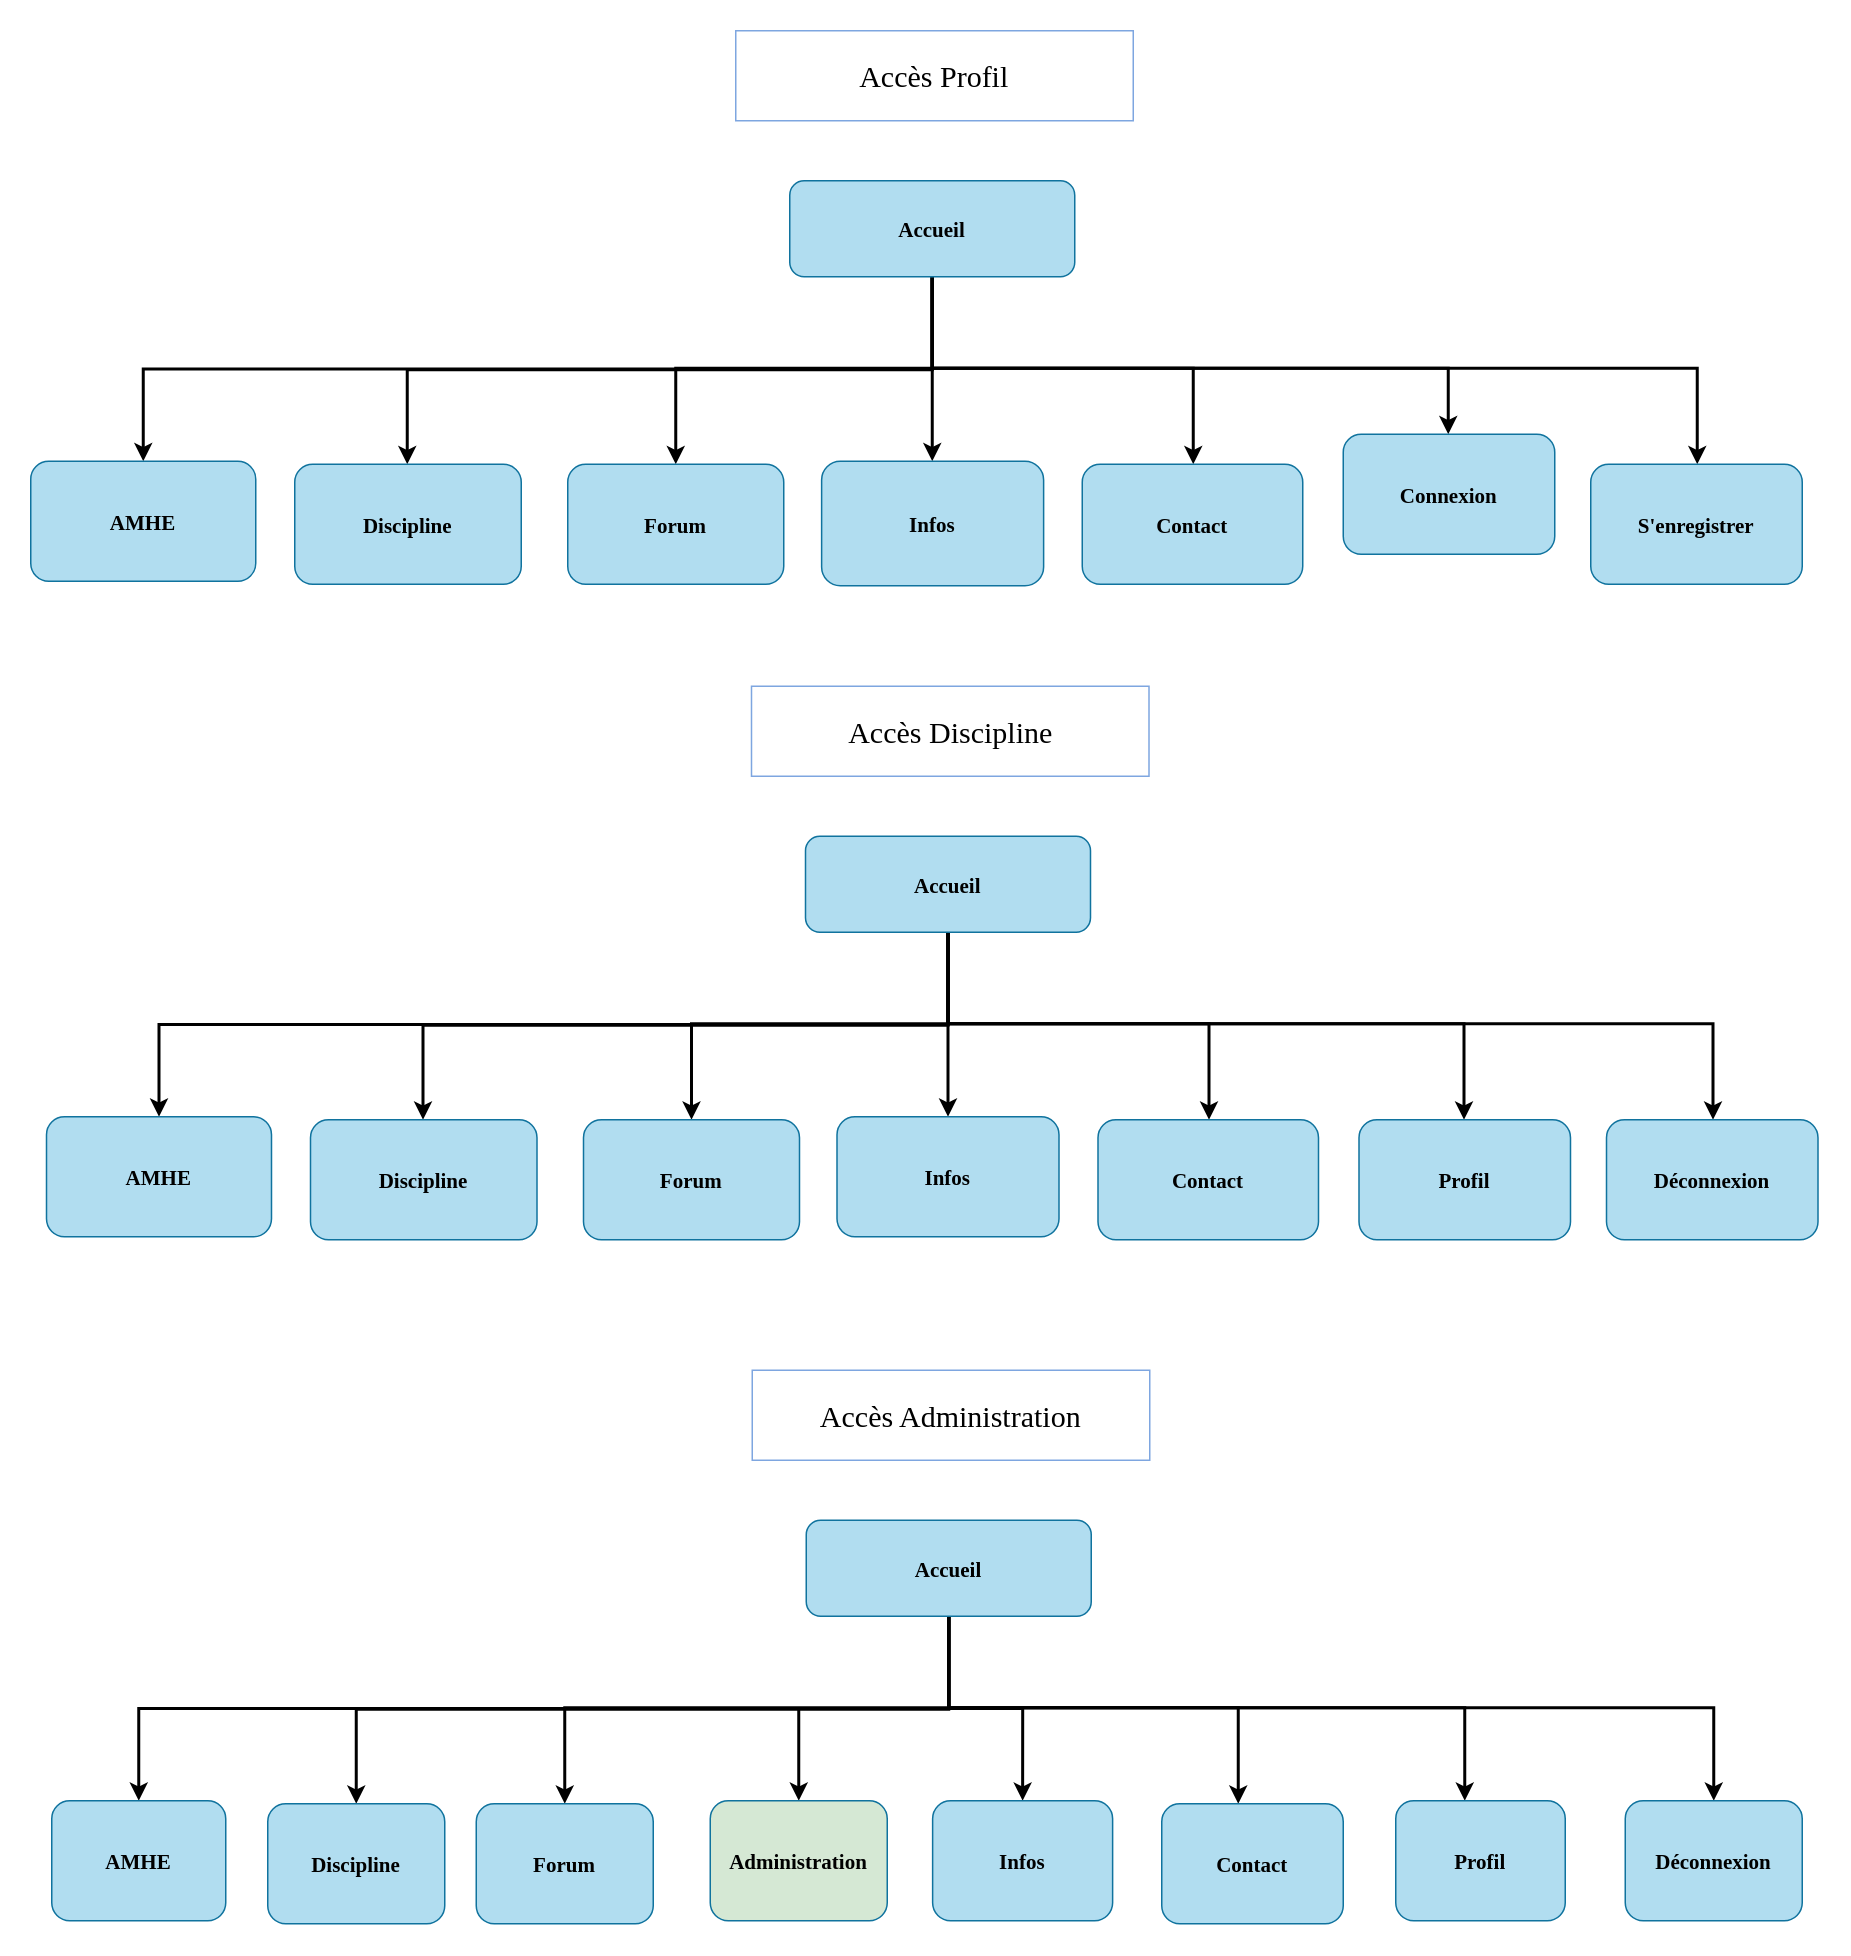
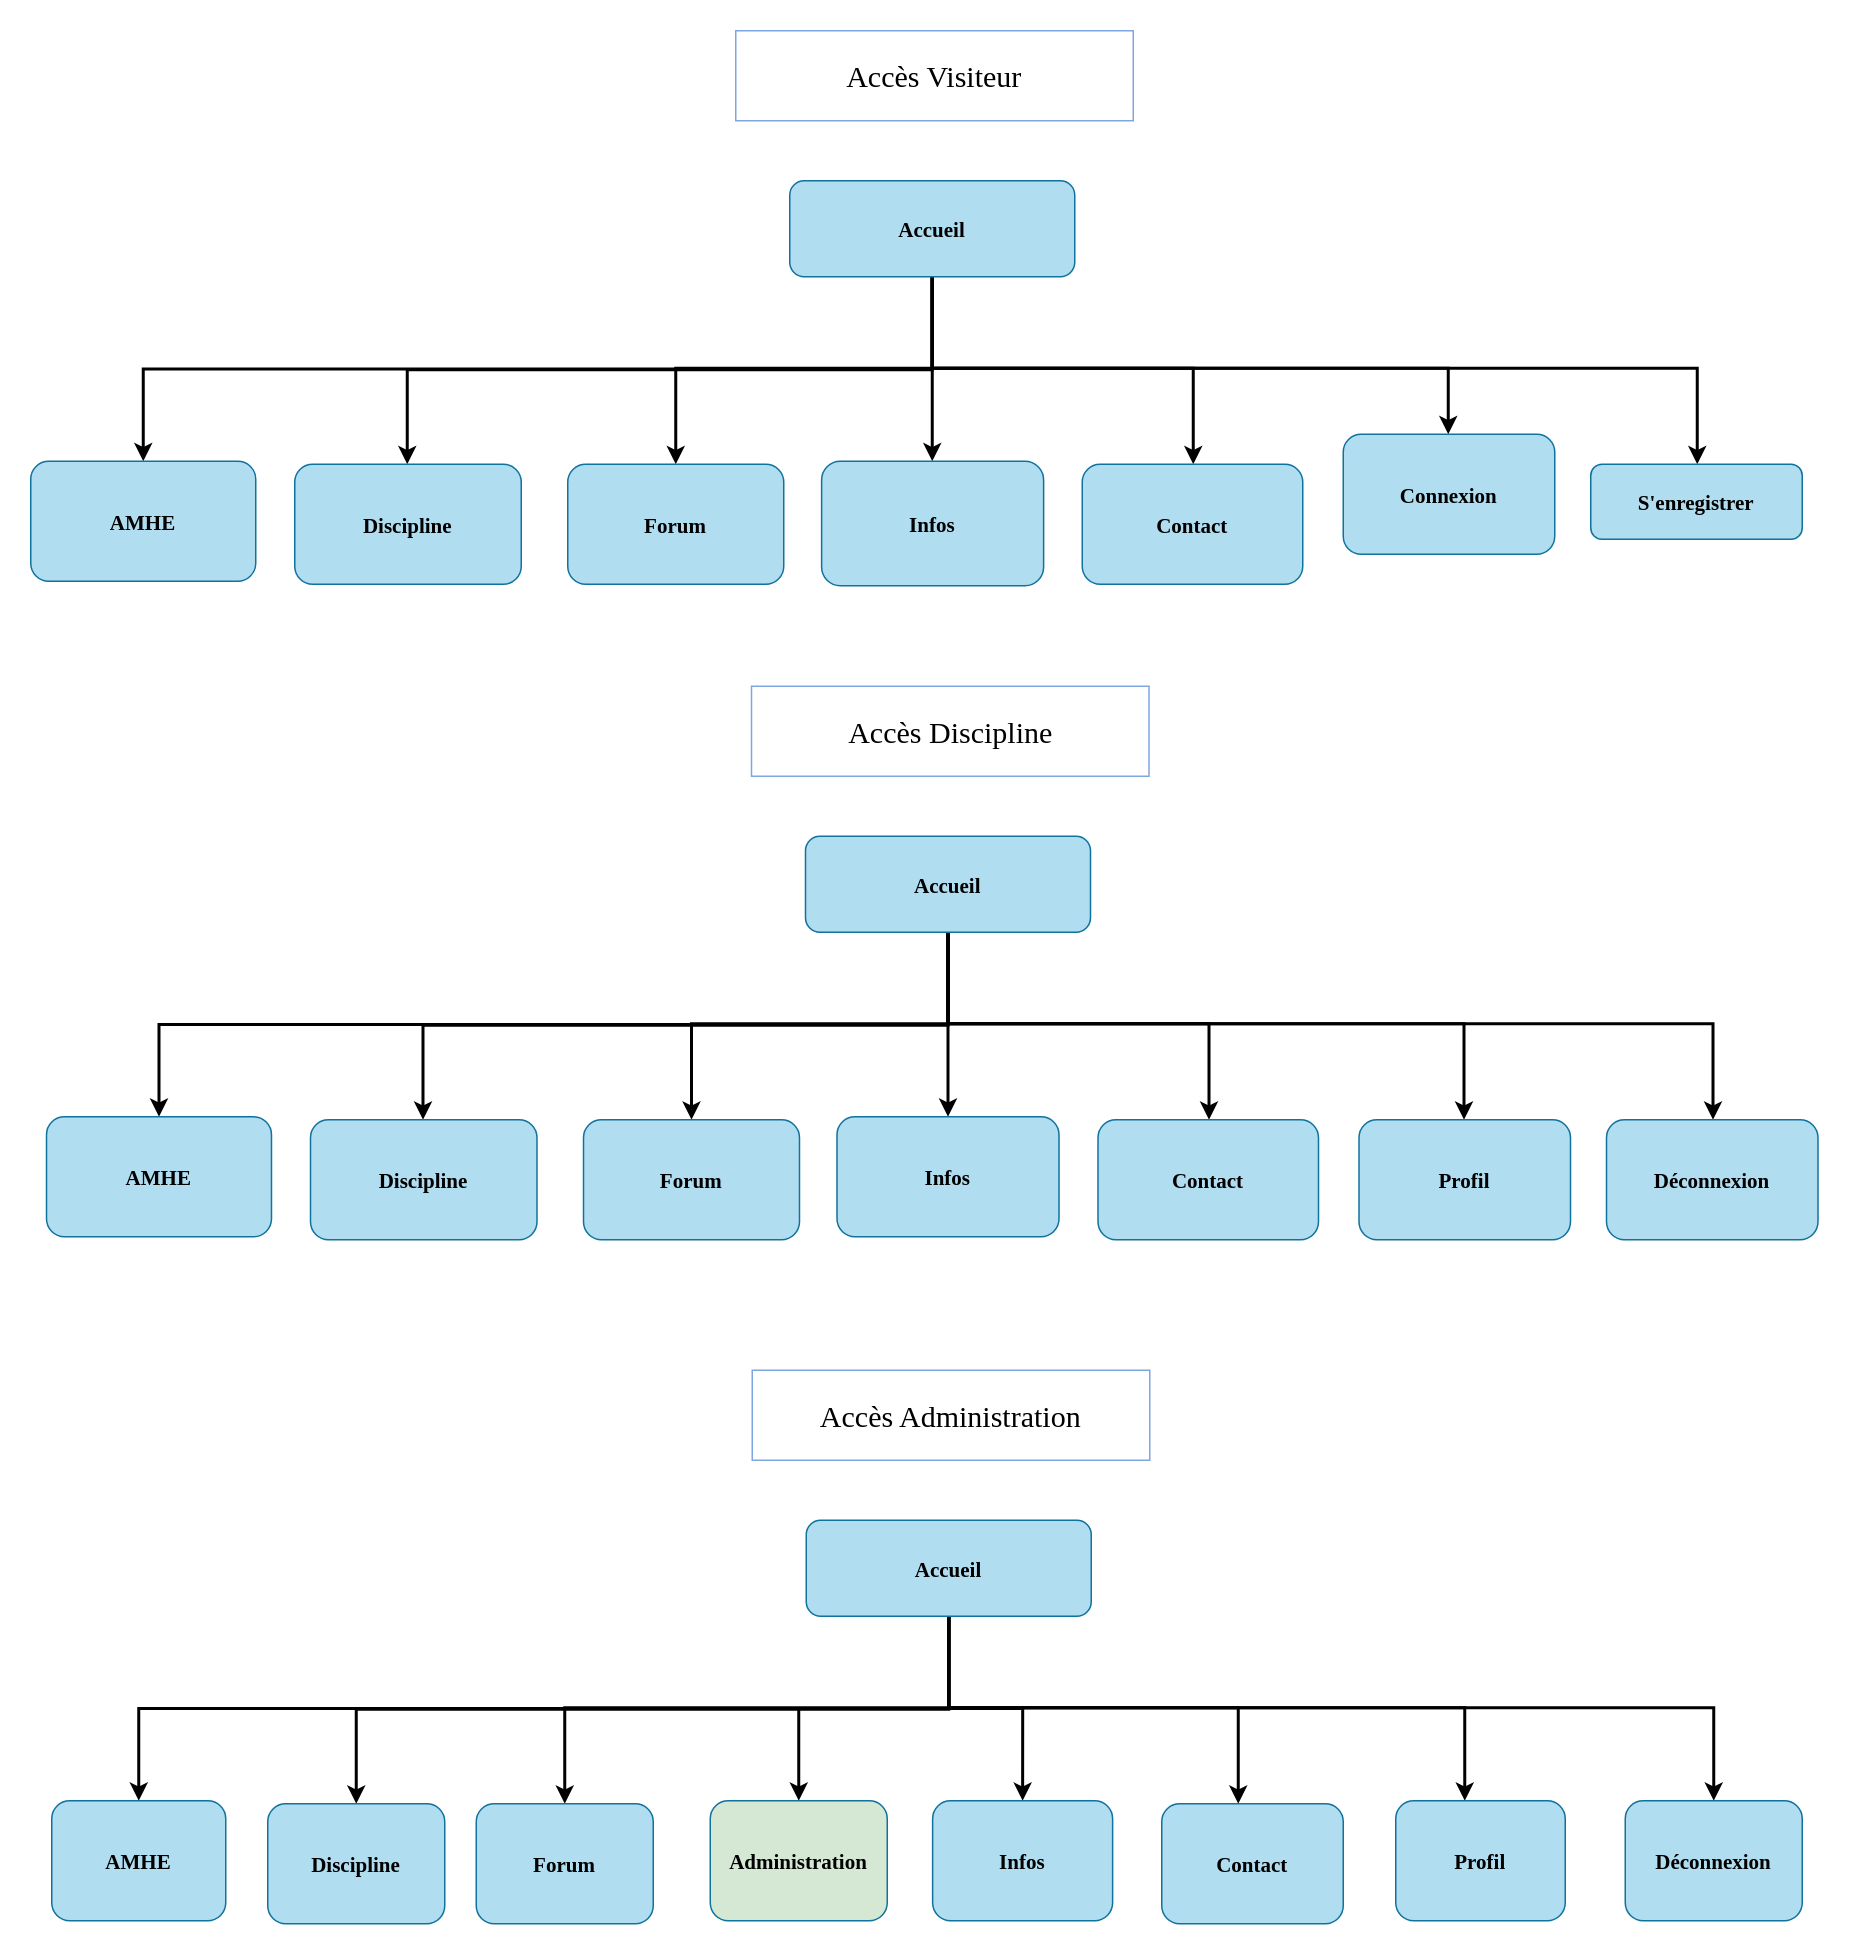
(935, 76) -> (935, 76)
(1697, 524) -> (1697, 502)
